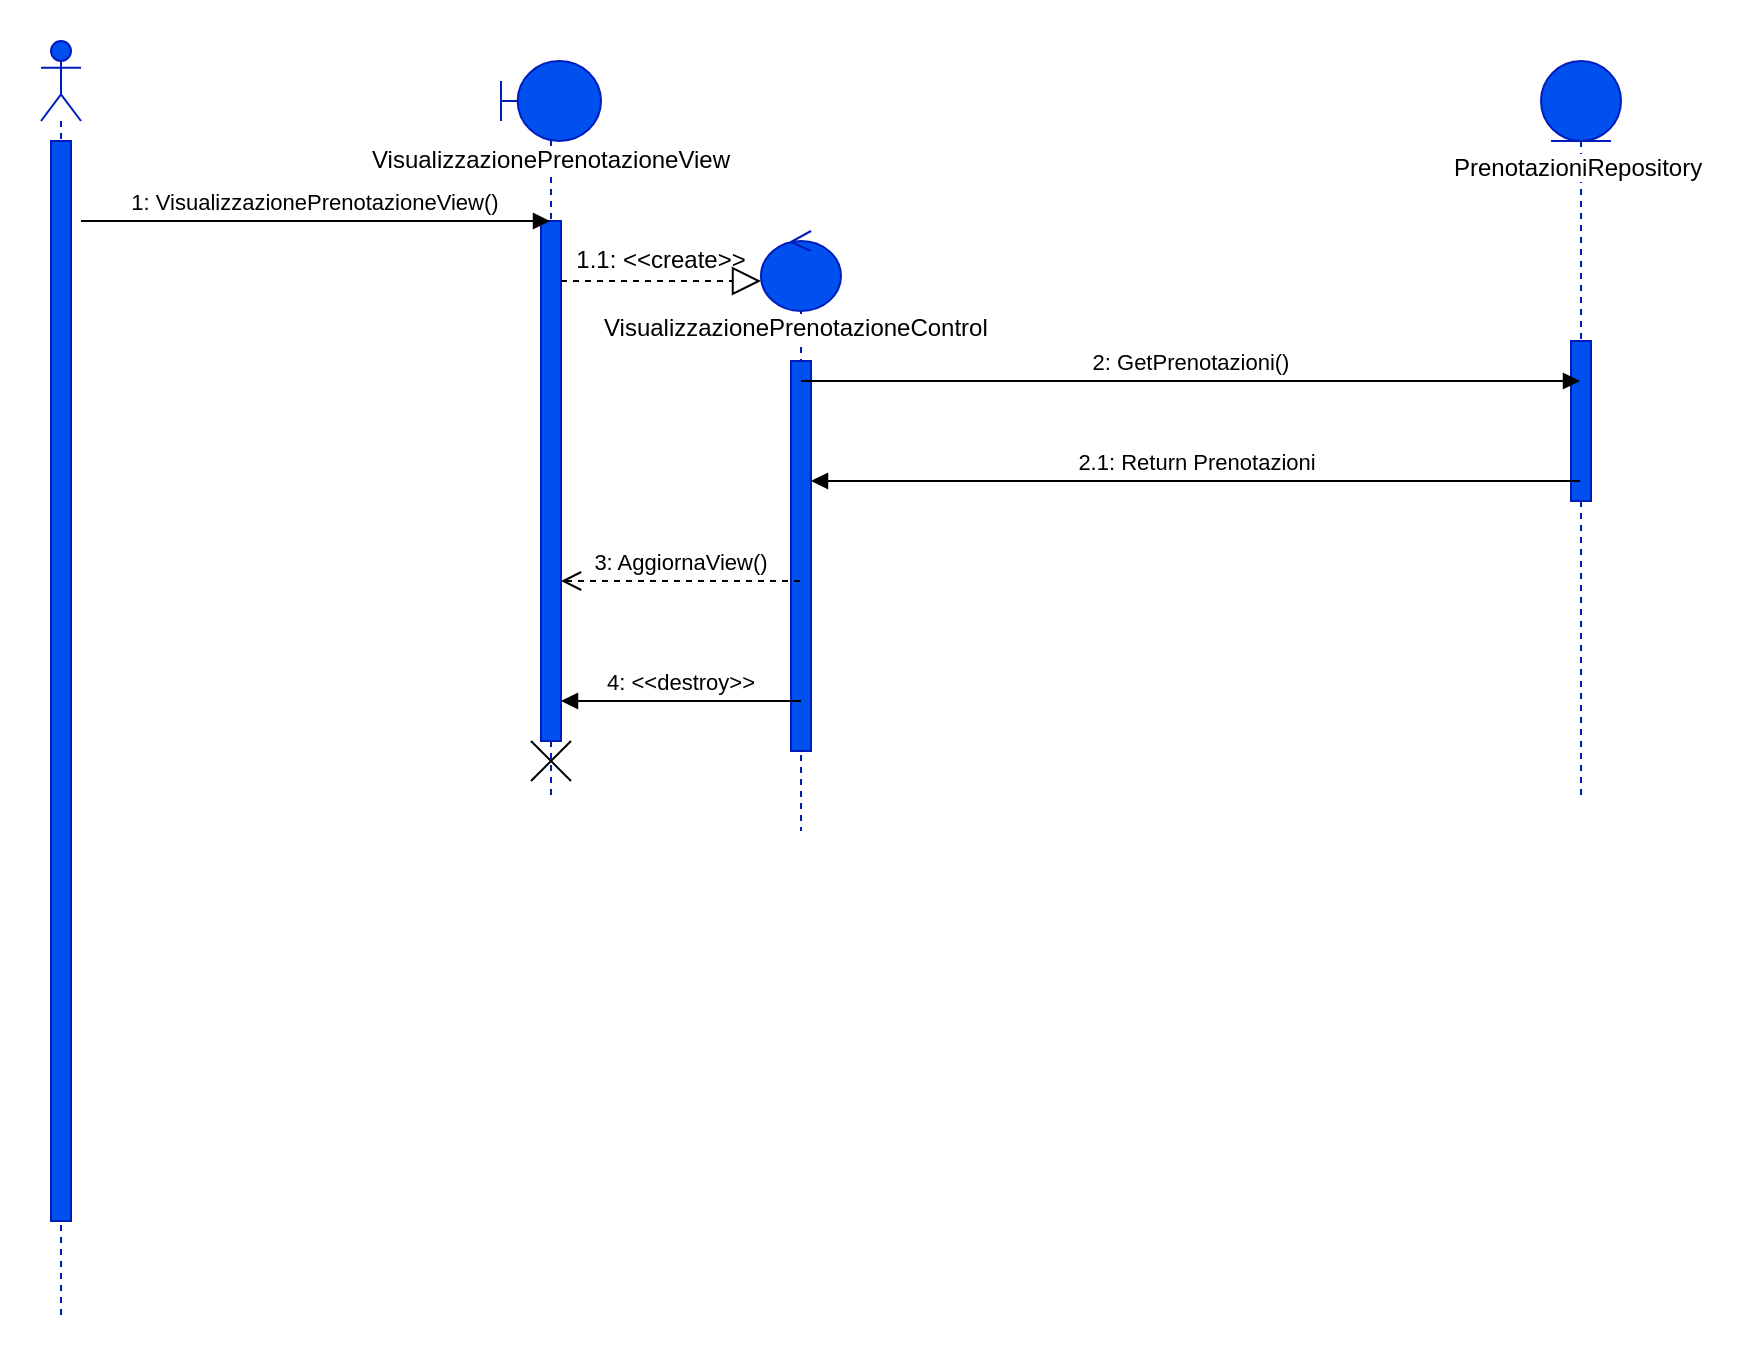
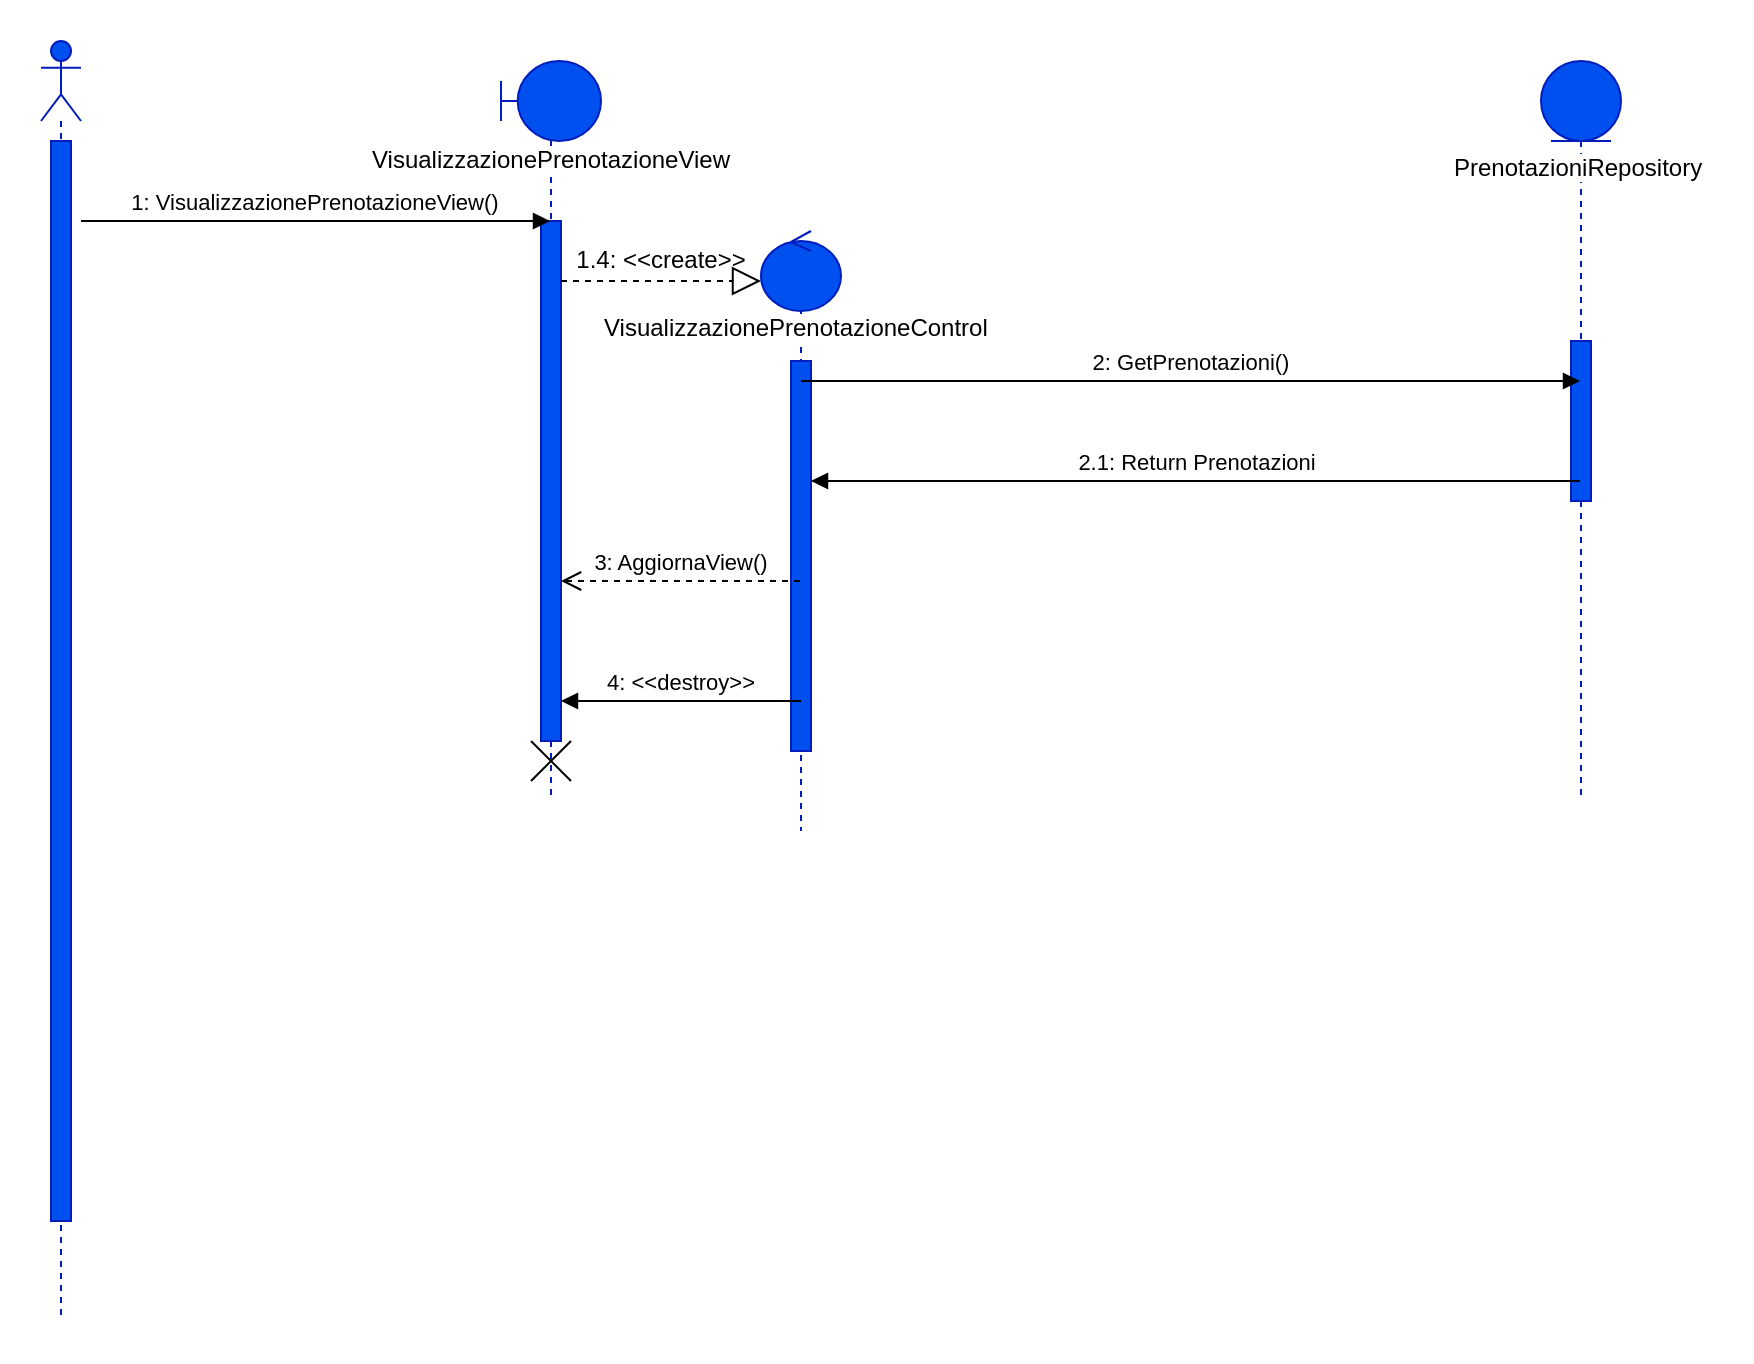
(662, 261) -> (662, 261)
